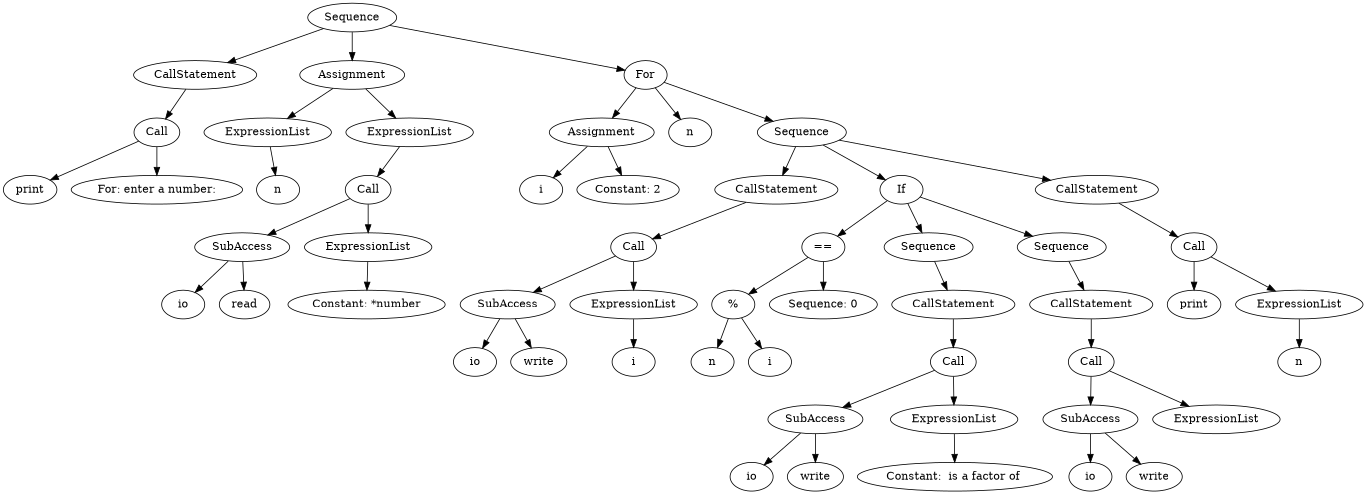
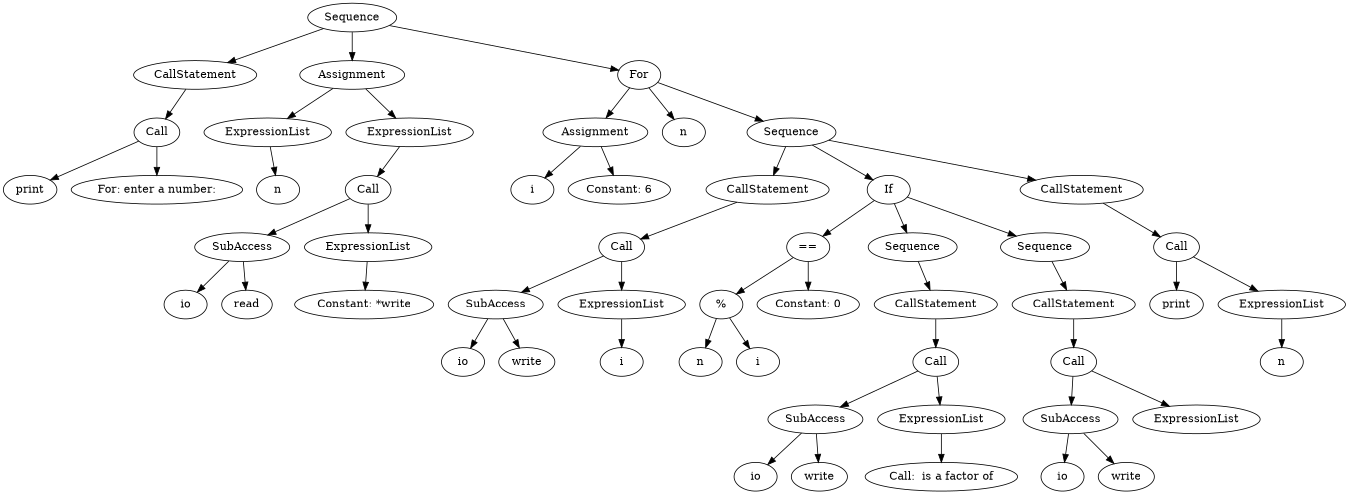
(628, 190) -> (619, 190)
(367, 305) -> (364, 305)
(823, 305) -> (808, 305)
(955, 477) -> (941, 477)
